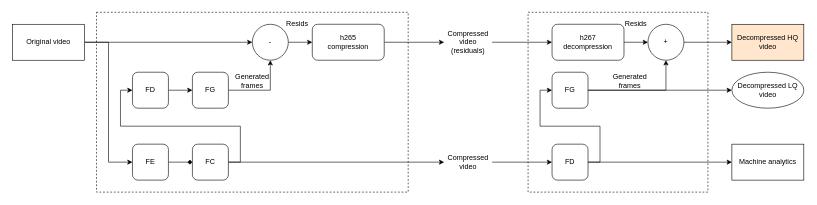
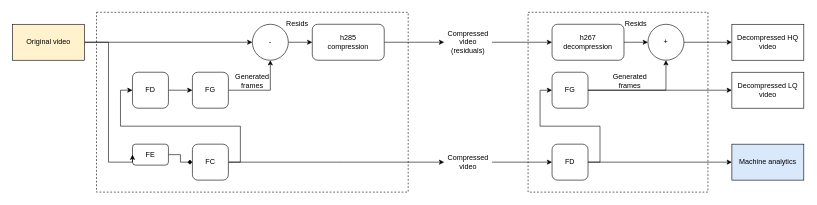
(48, 42) -> (48, 42)
(348, 42) -> (348, 42)
(768, 42) -> (768, 42)
(768, 90) -> (768, 90)
(150, 162) -> (150, 155)
(768, 162) -> (768, 162)
